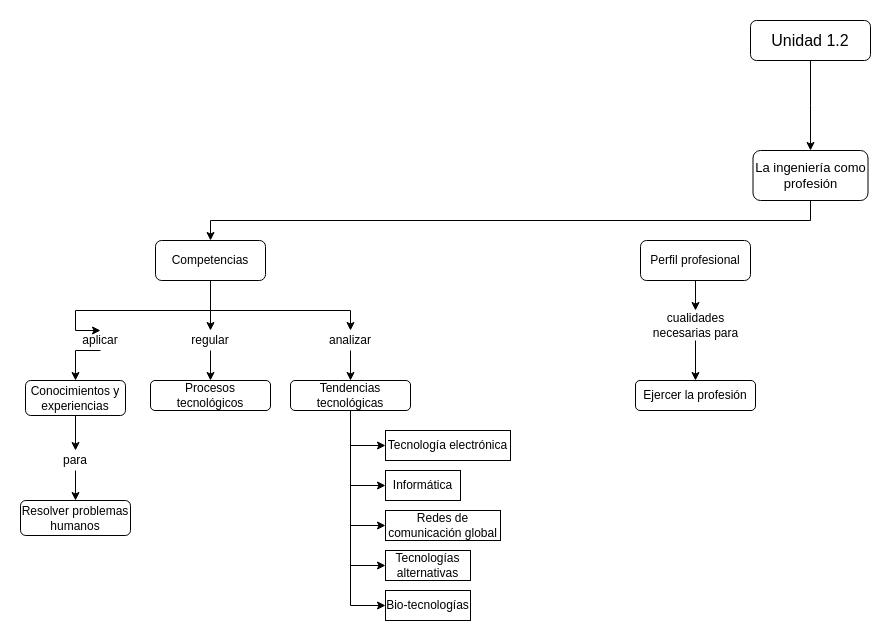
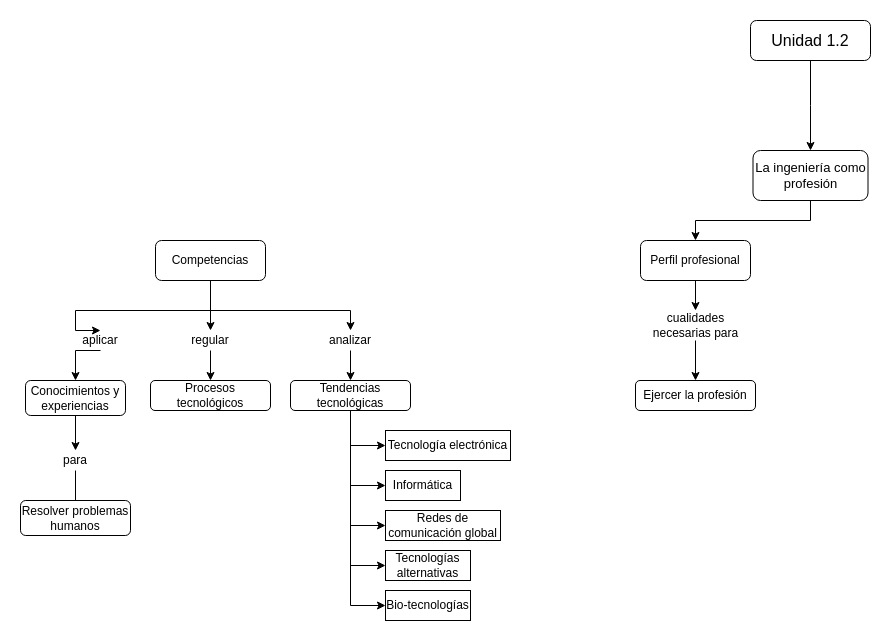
(448, 221) -> (696, 227)
(76, 492) -> (76, 494)
